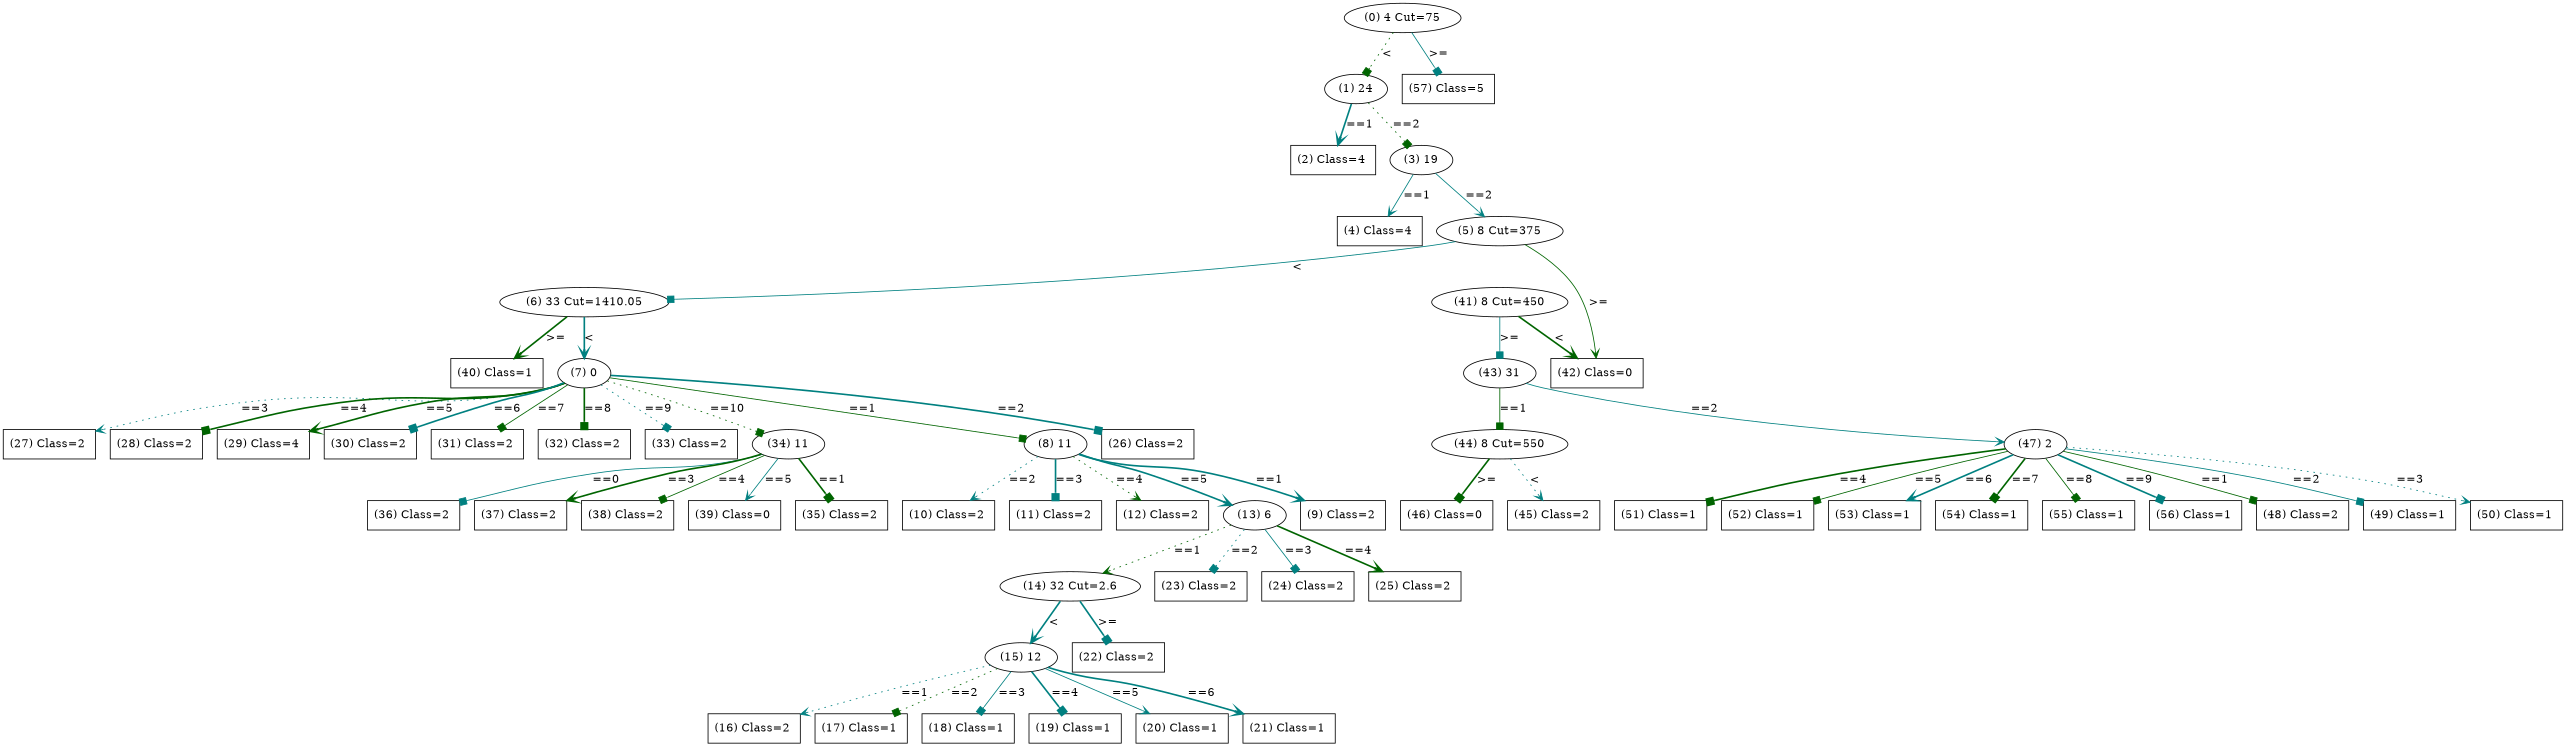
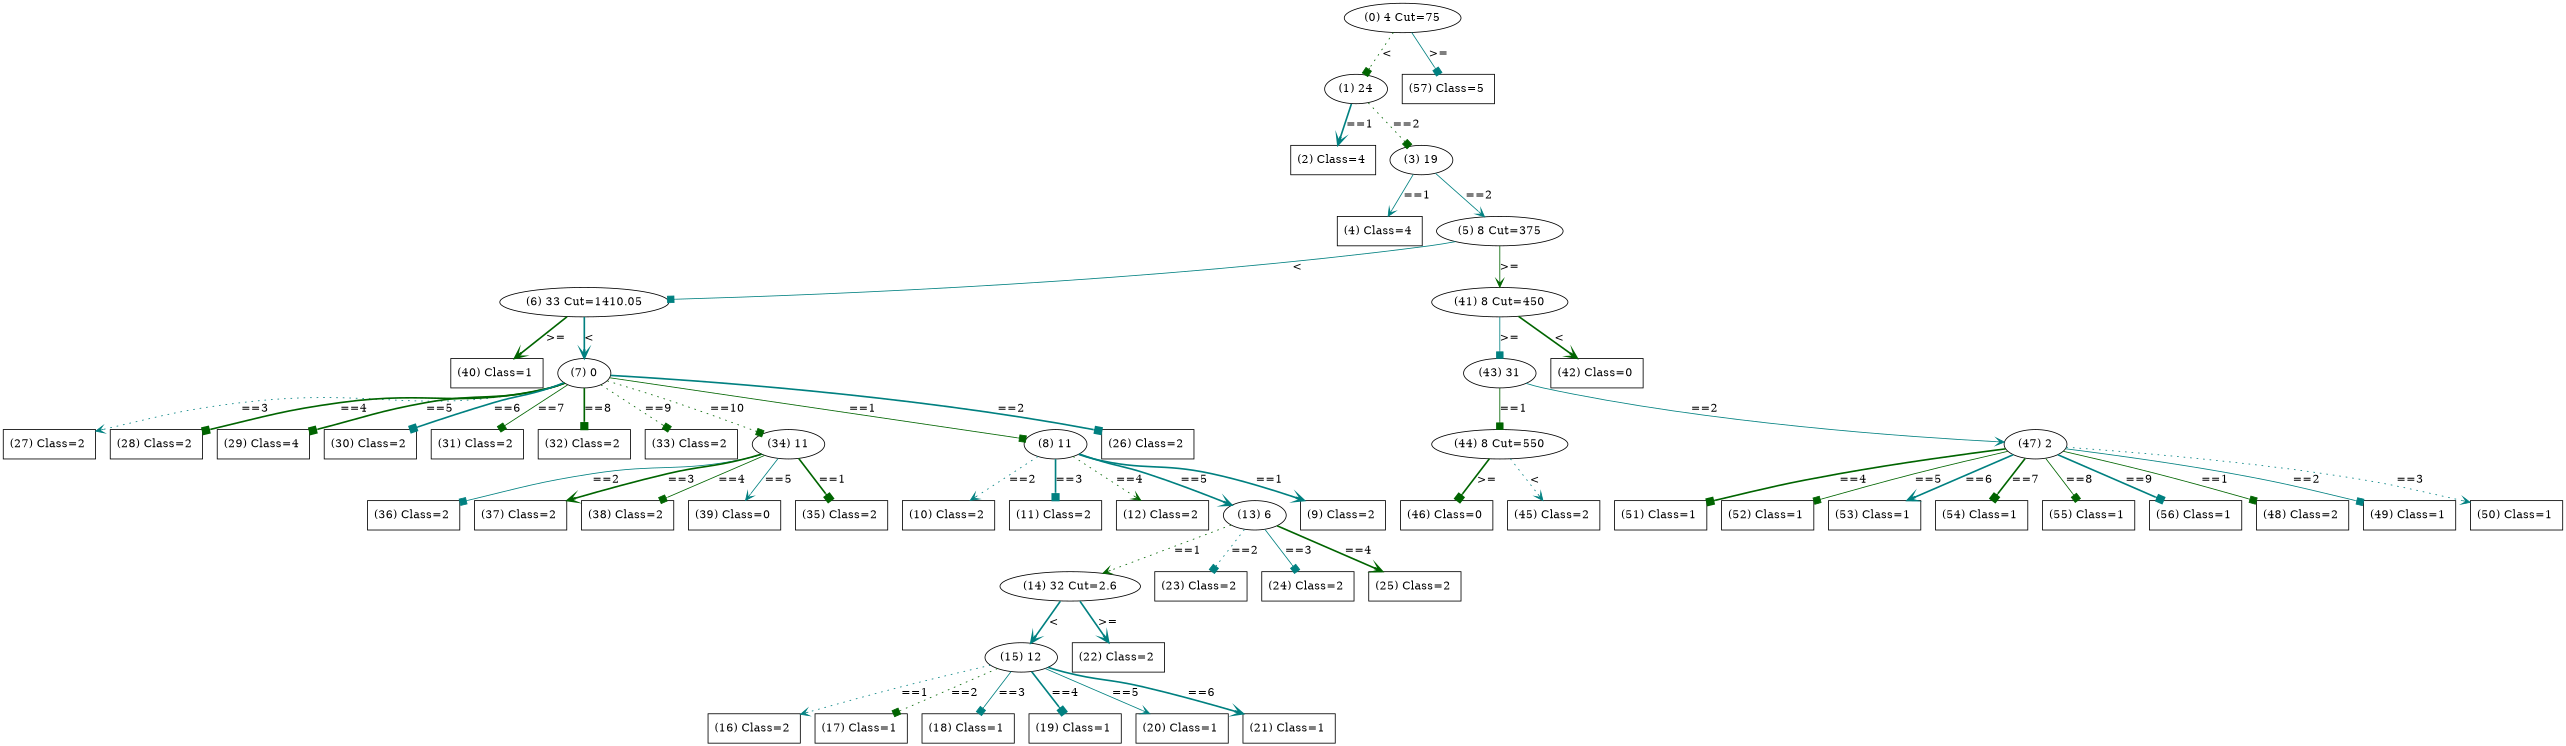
(1575, 287) -> (1500, 263)
(632, 405) -> (632, 405)
(409, 406) -> (409, 406)
(606, 480) -> (606, 480)
(1092, 618) -> (1092, 618)
